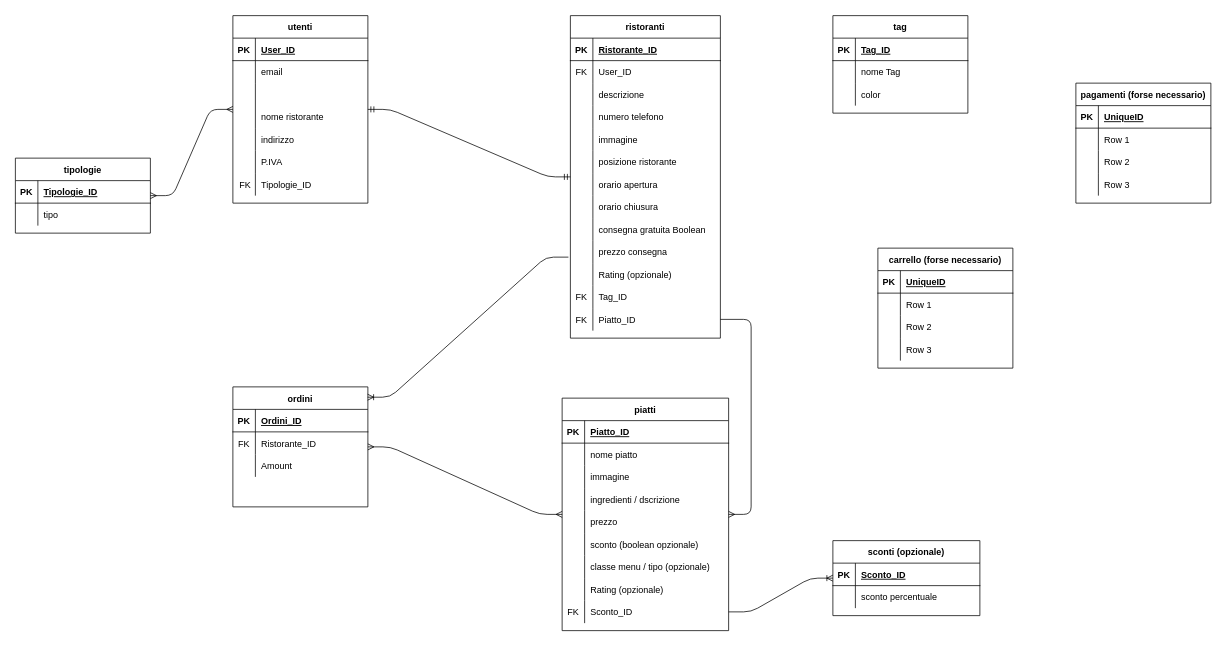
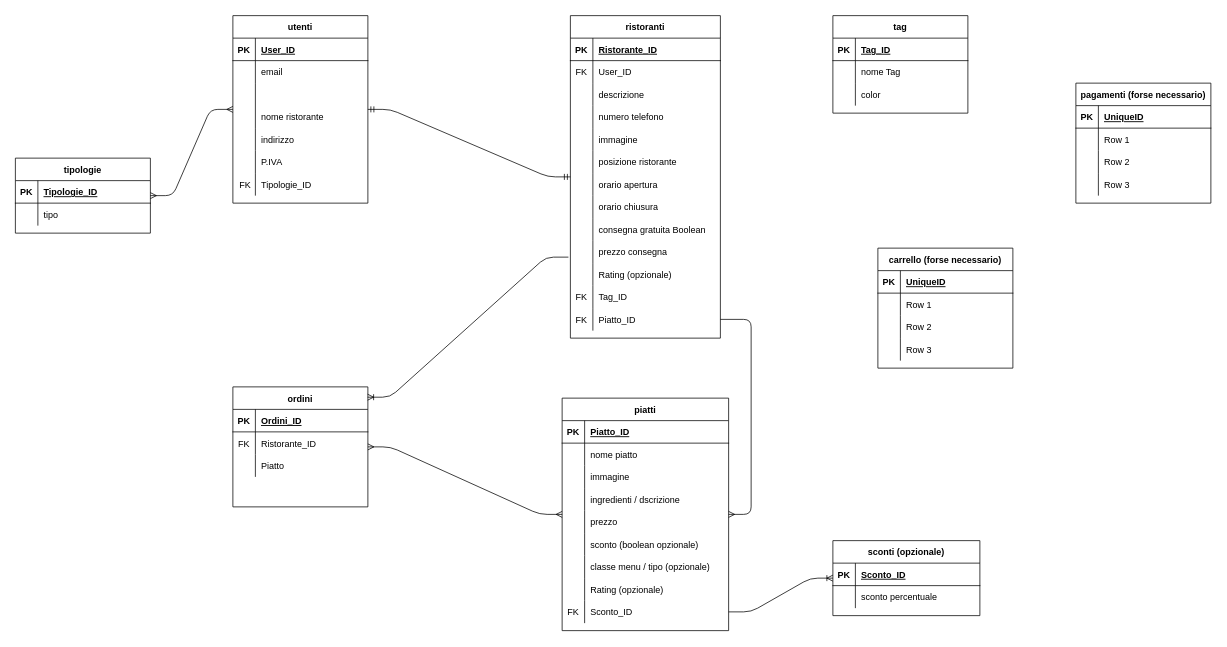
(276, 466) -> (275, 466)
